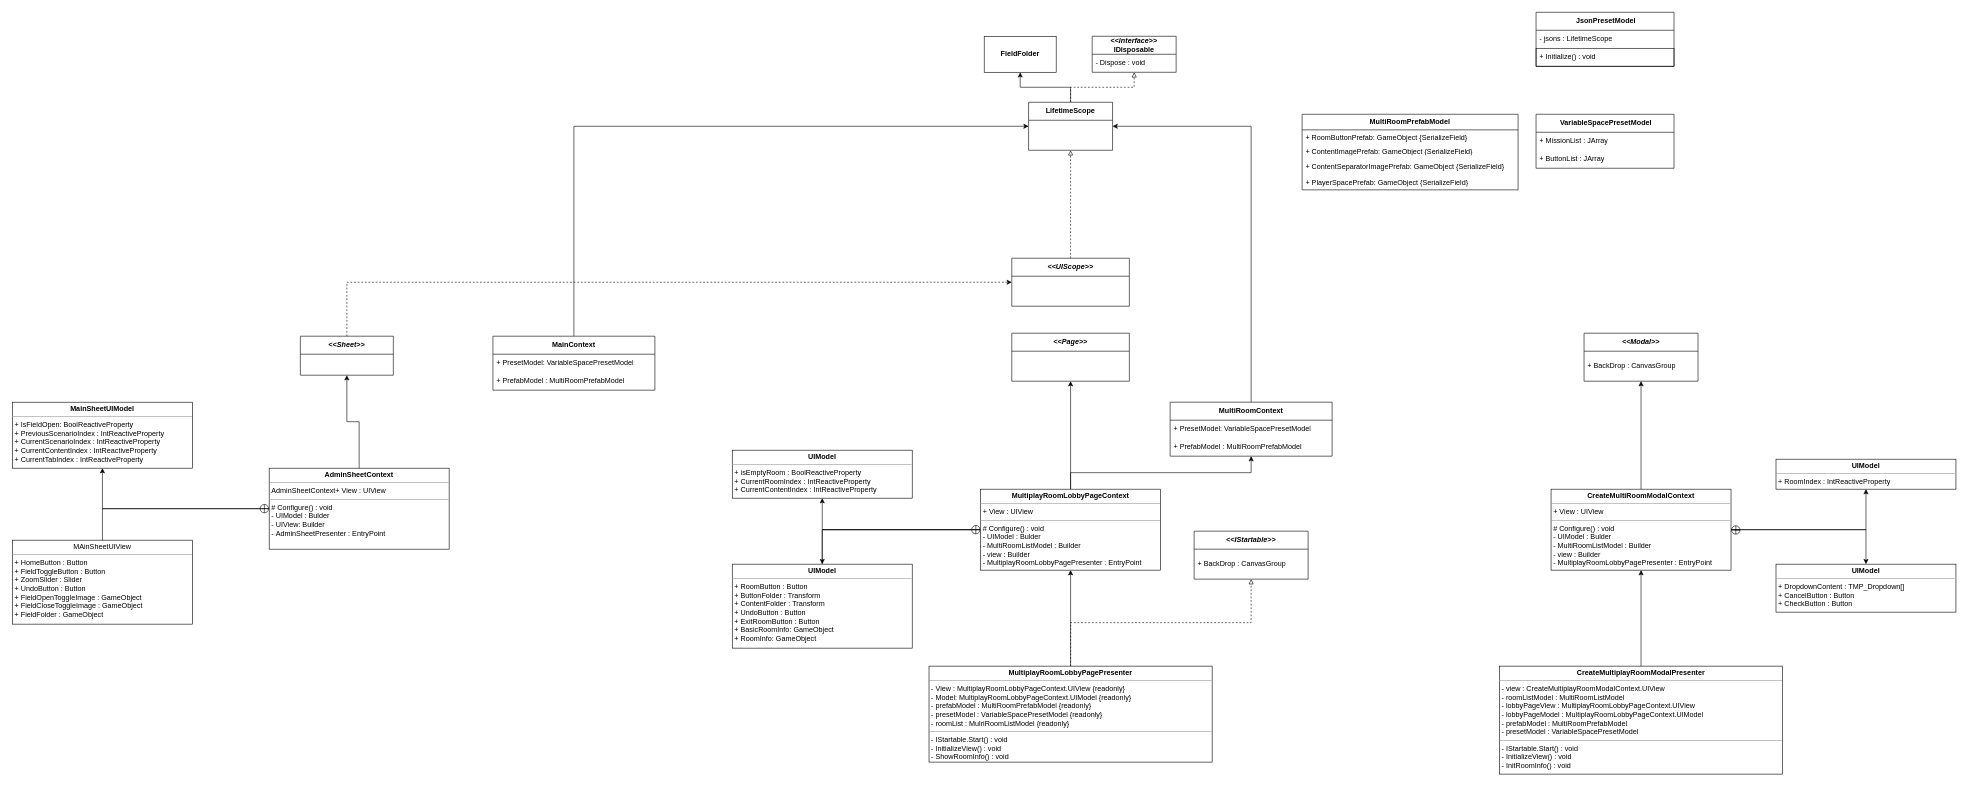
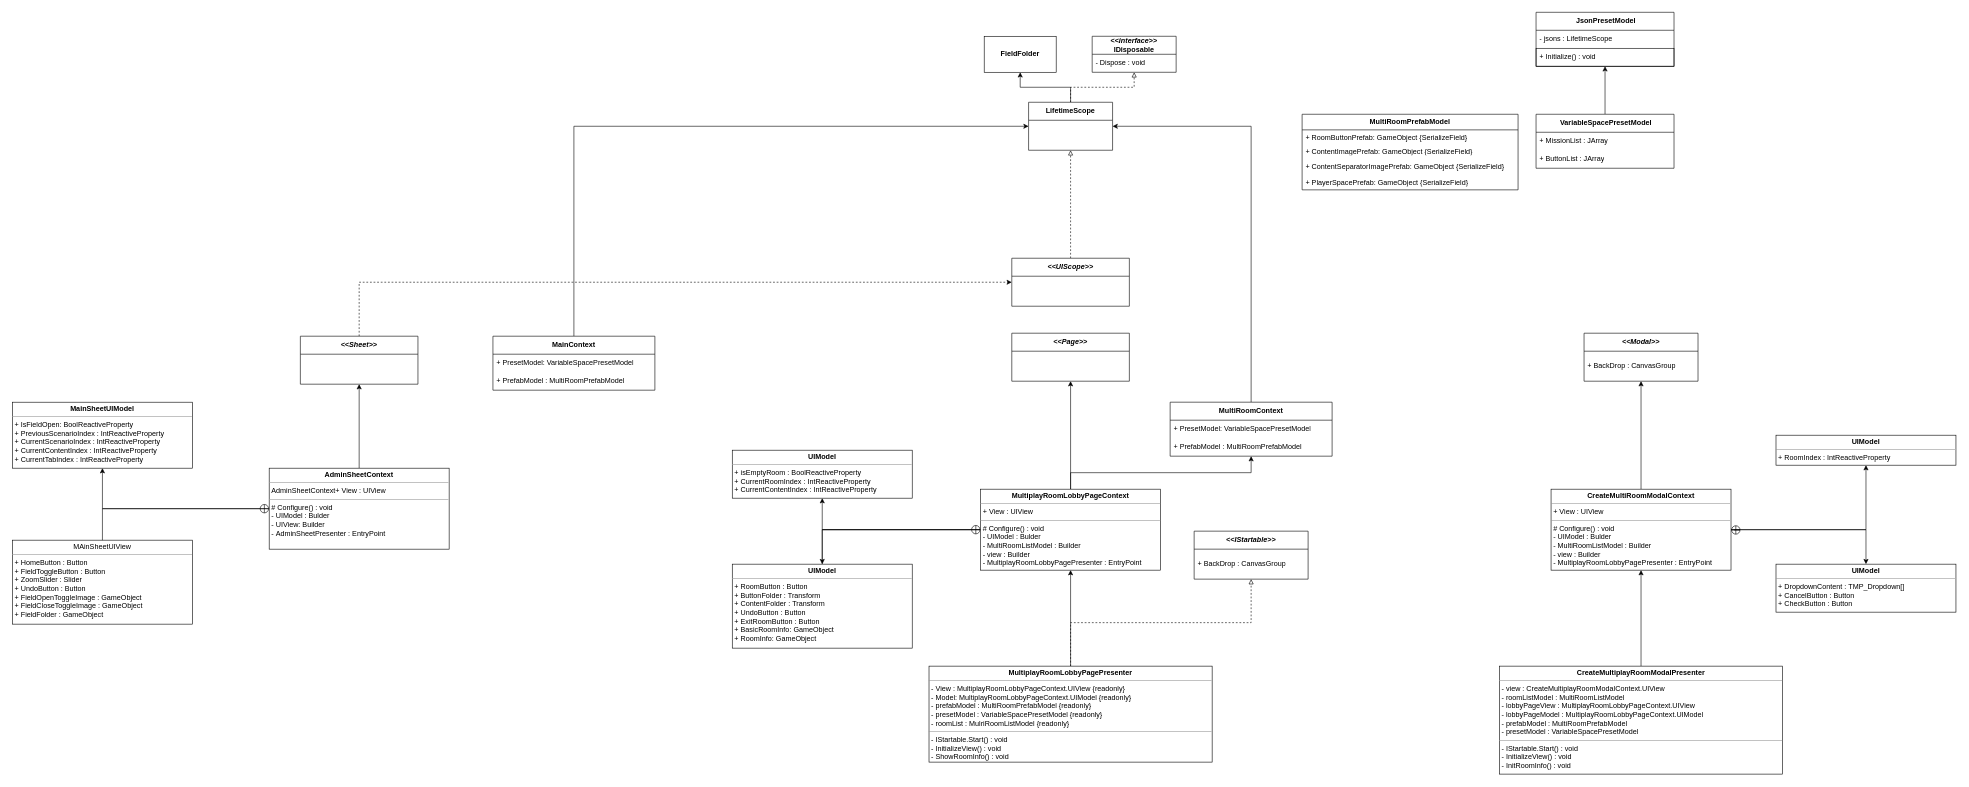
none -> (1605, 71)
(347, 356) -> (359, 360)
(1866, 474) -> (1866, 450)
